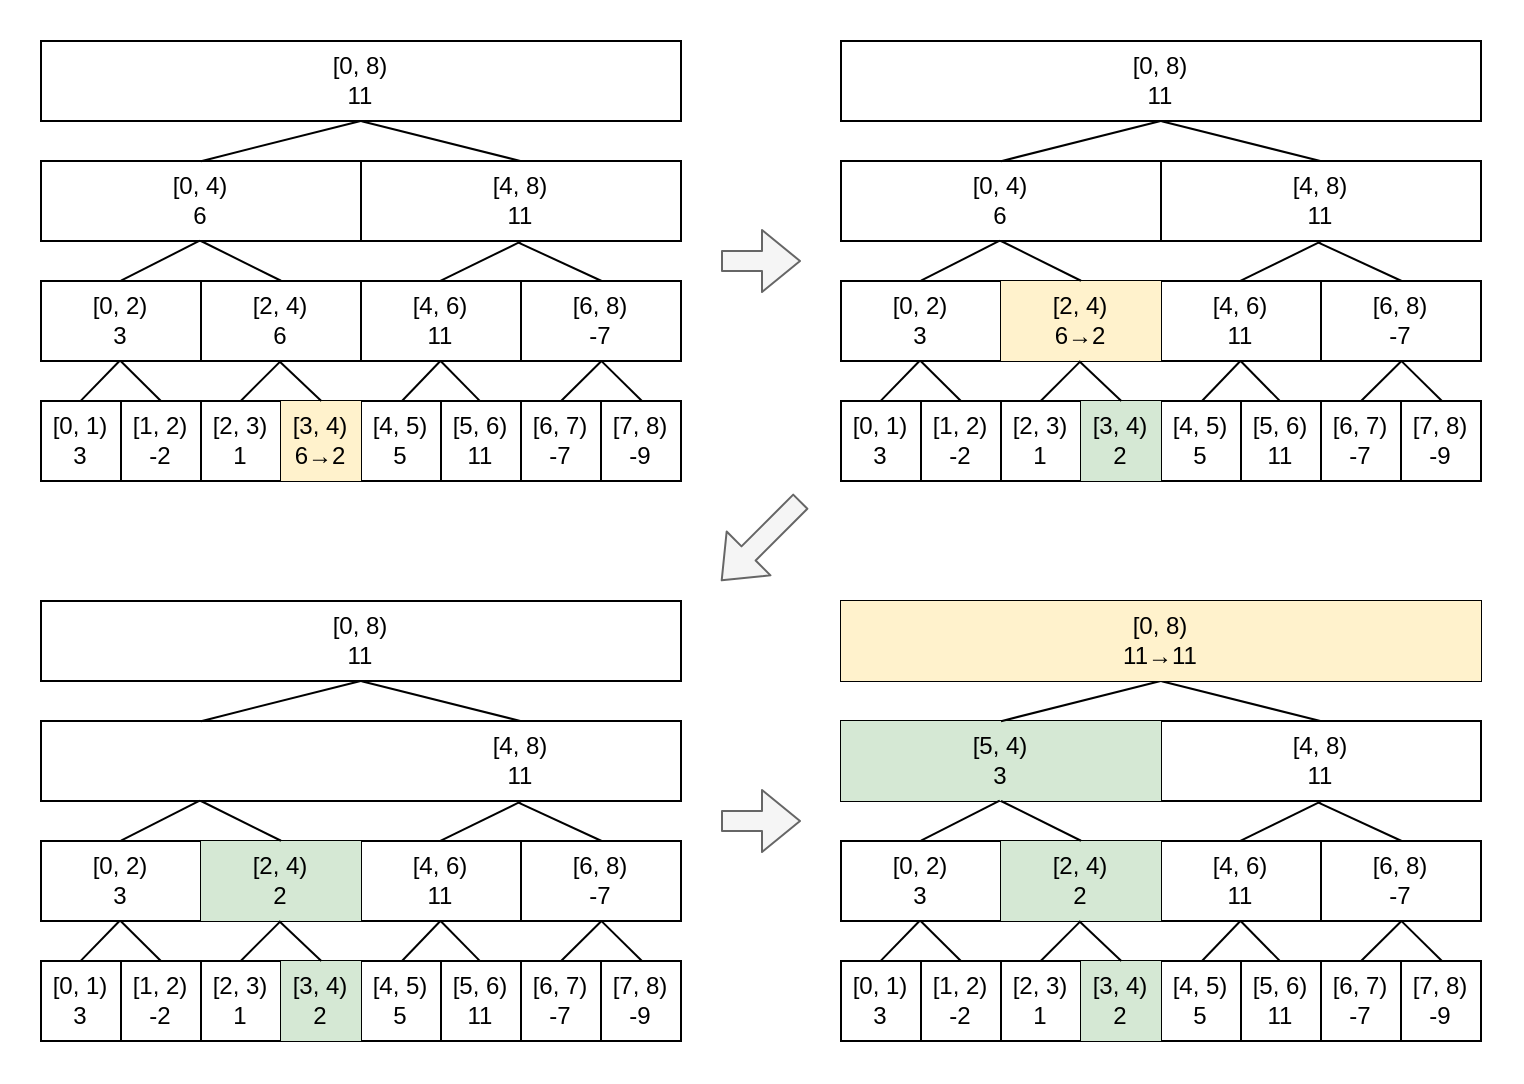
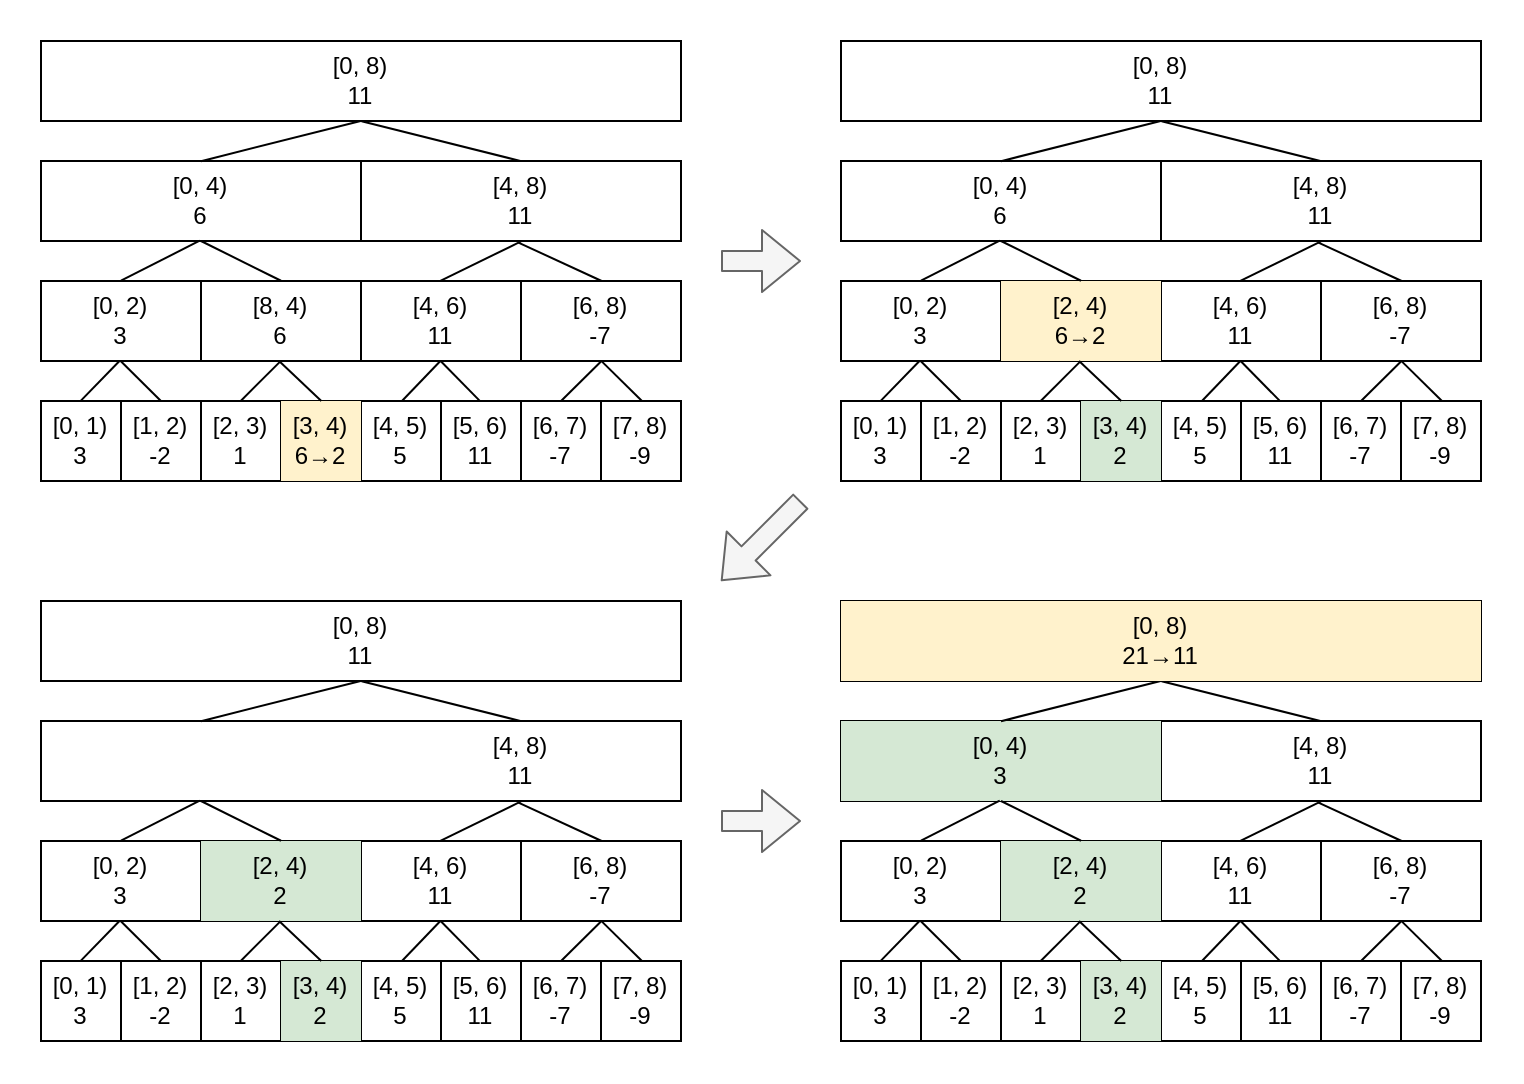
(281, 321) -> (281, 321)
(1161, 641) -> (1161, 641)
(1001, 761) -> (1001, 761)
